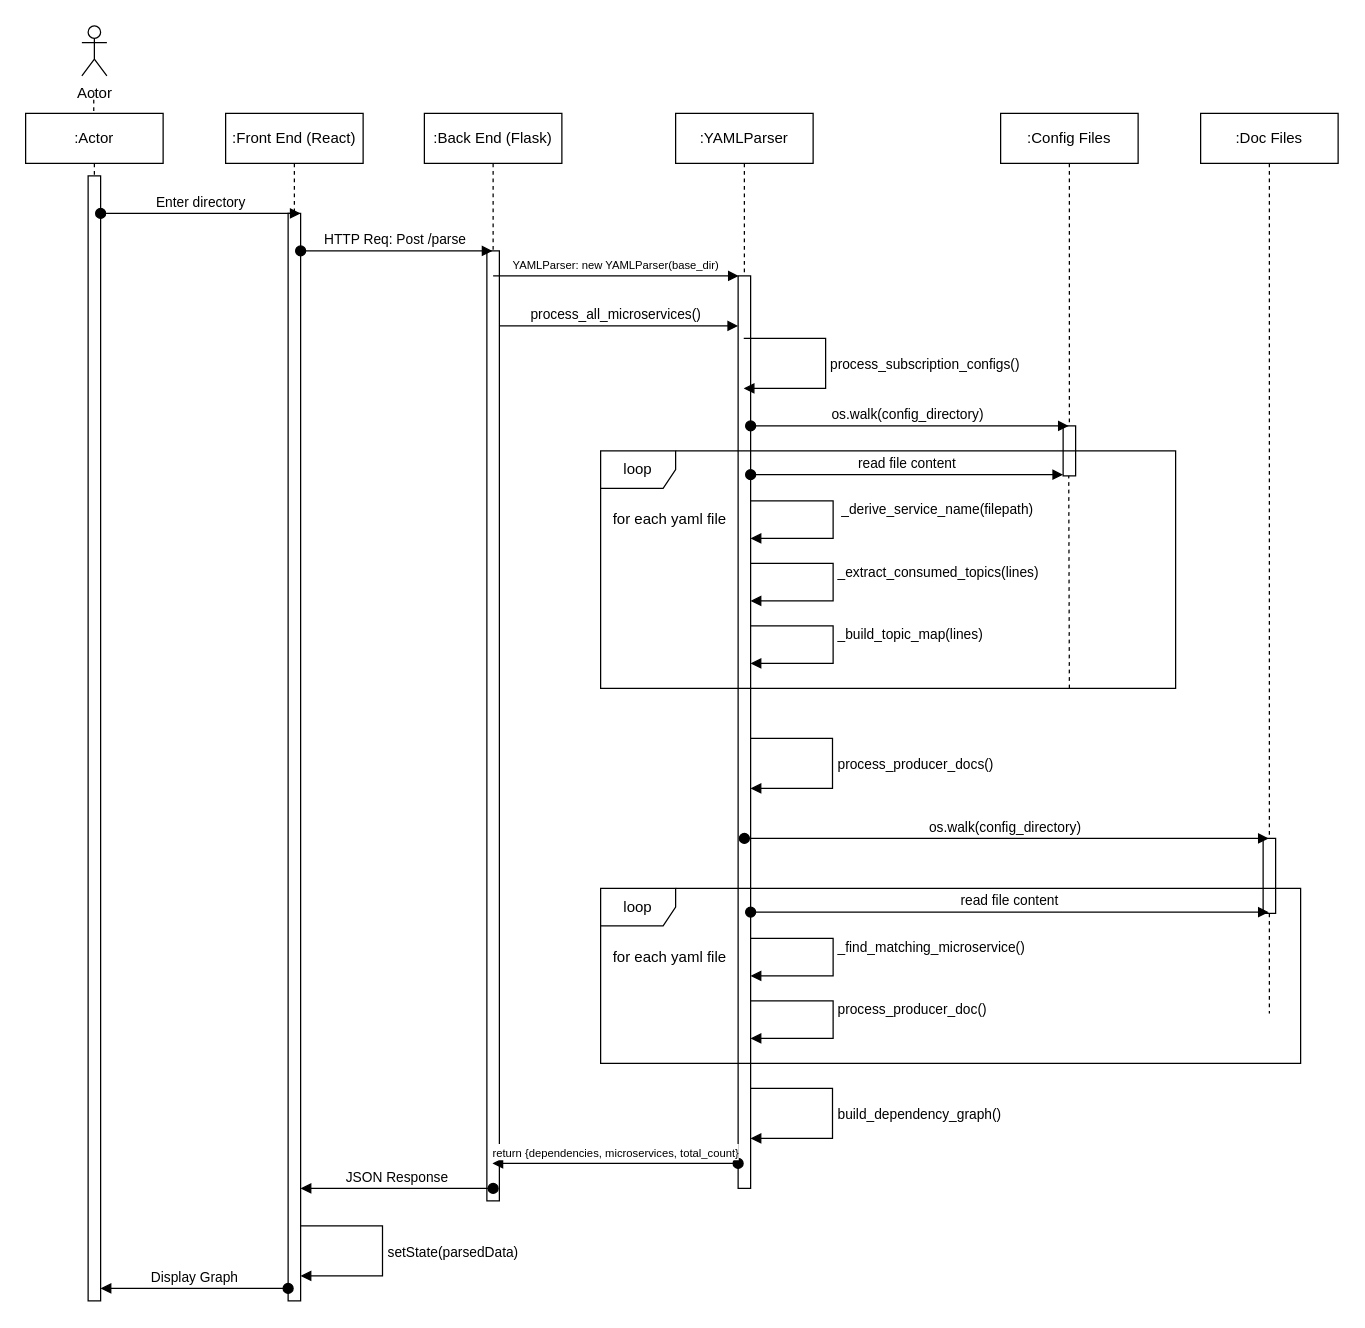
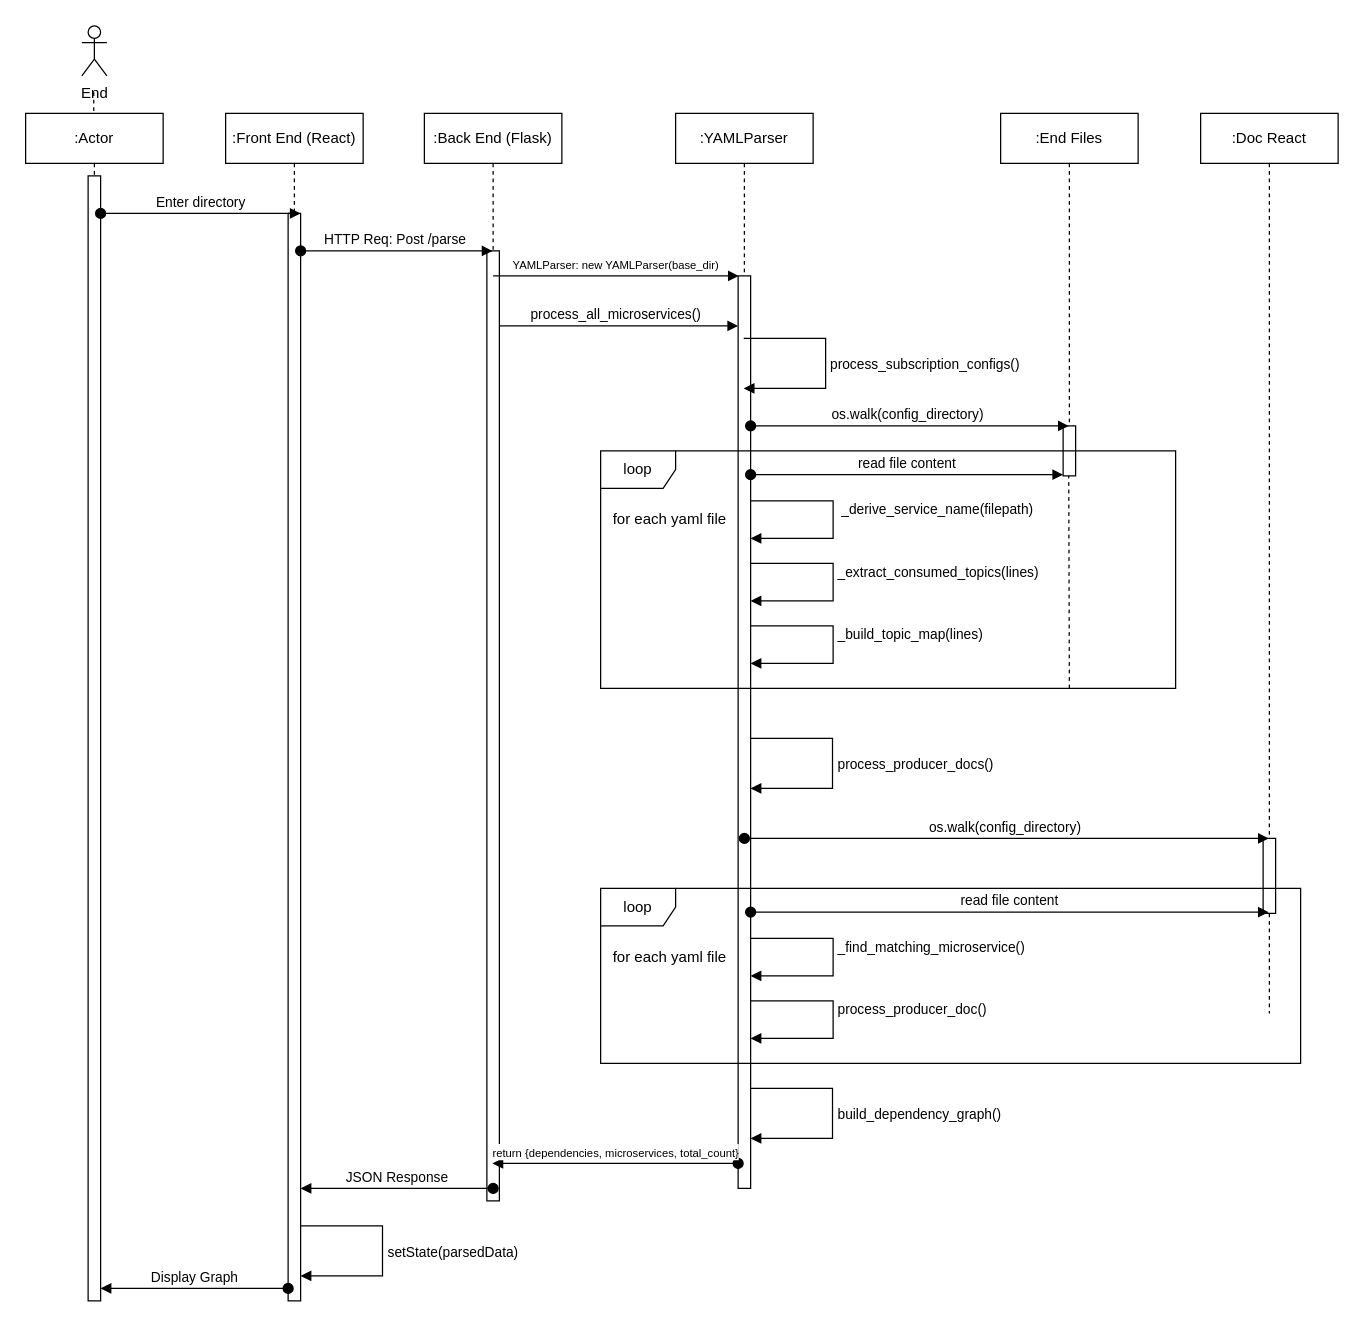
(95, 93) -> (95, 93)
(1069, 138) -> (1069, 138)
(1269, 138) -> (1269, 138)
